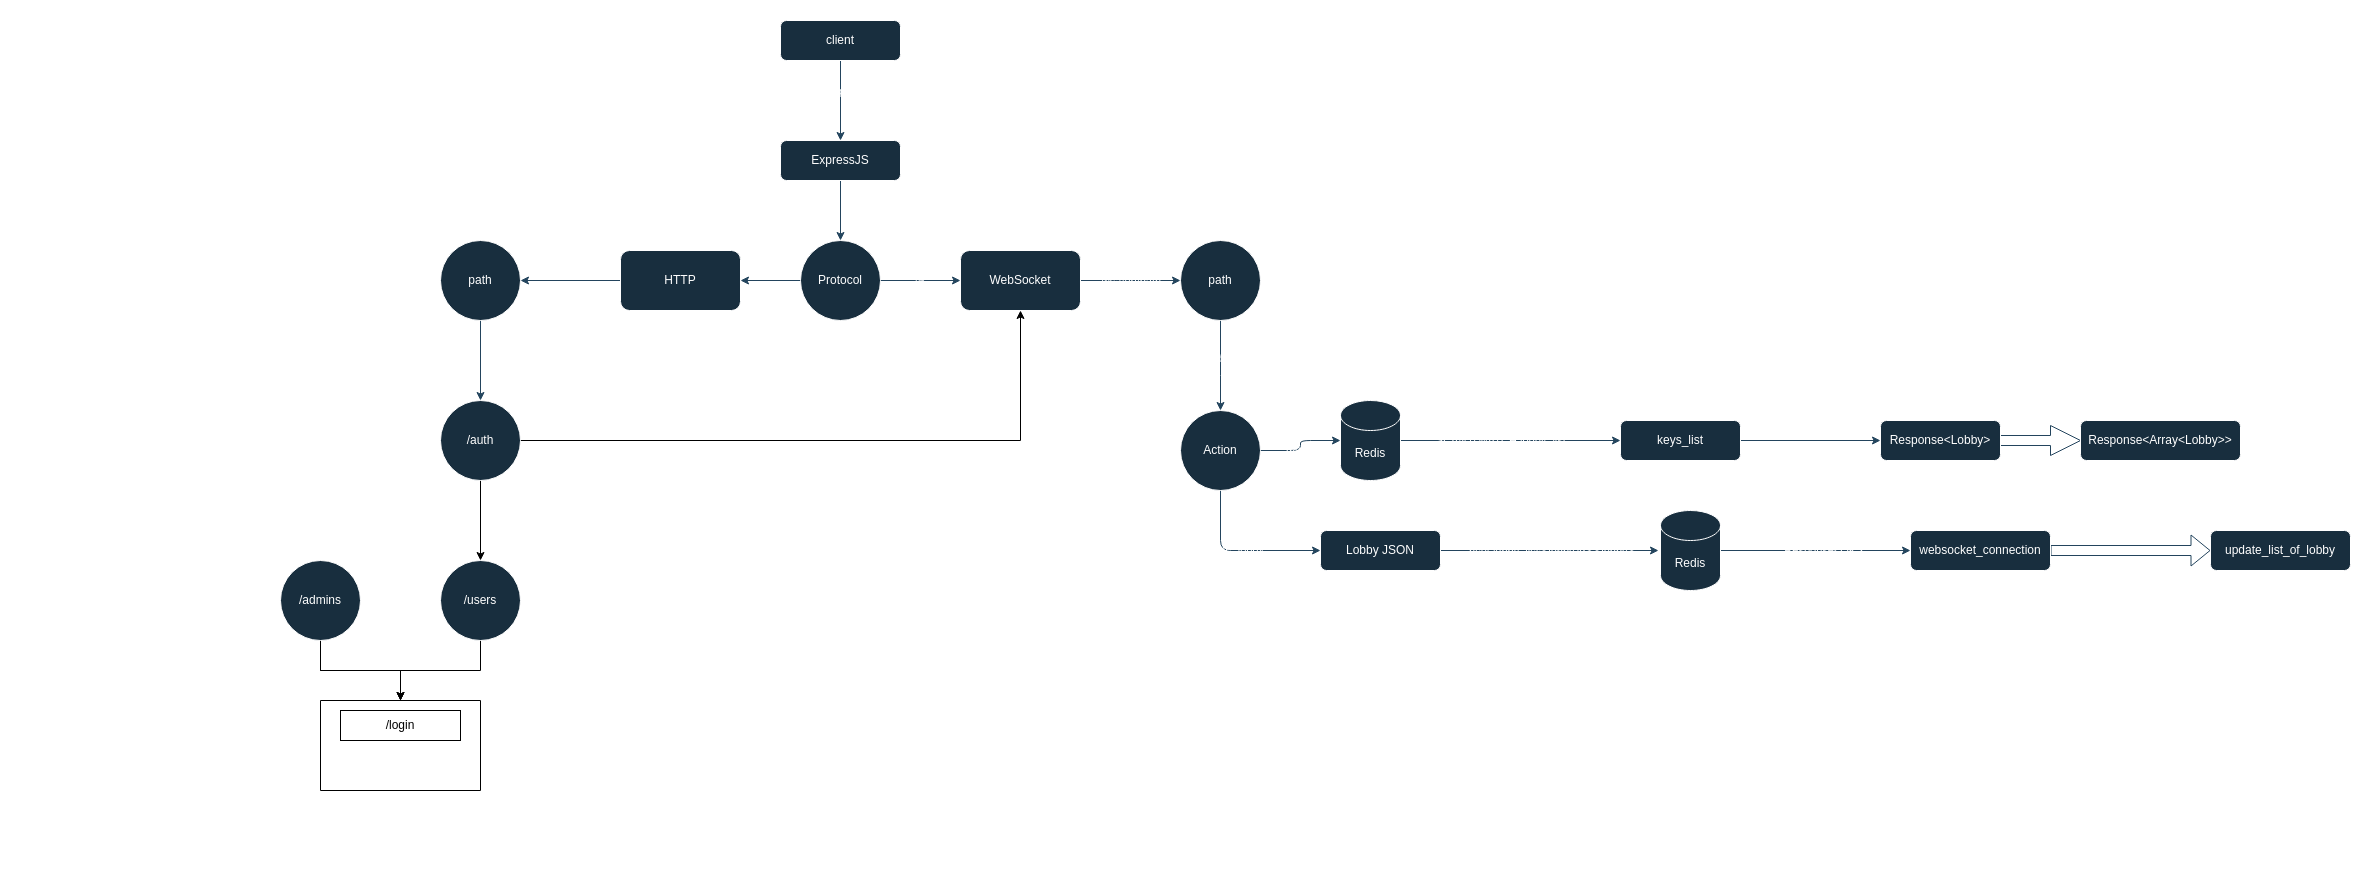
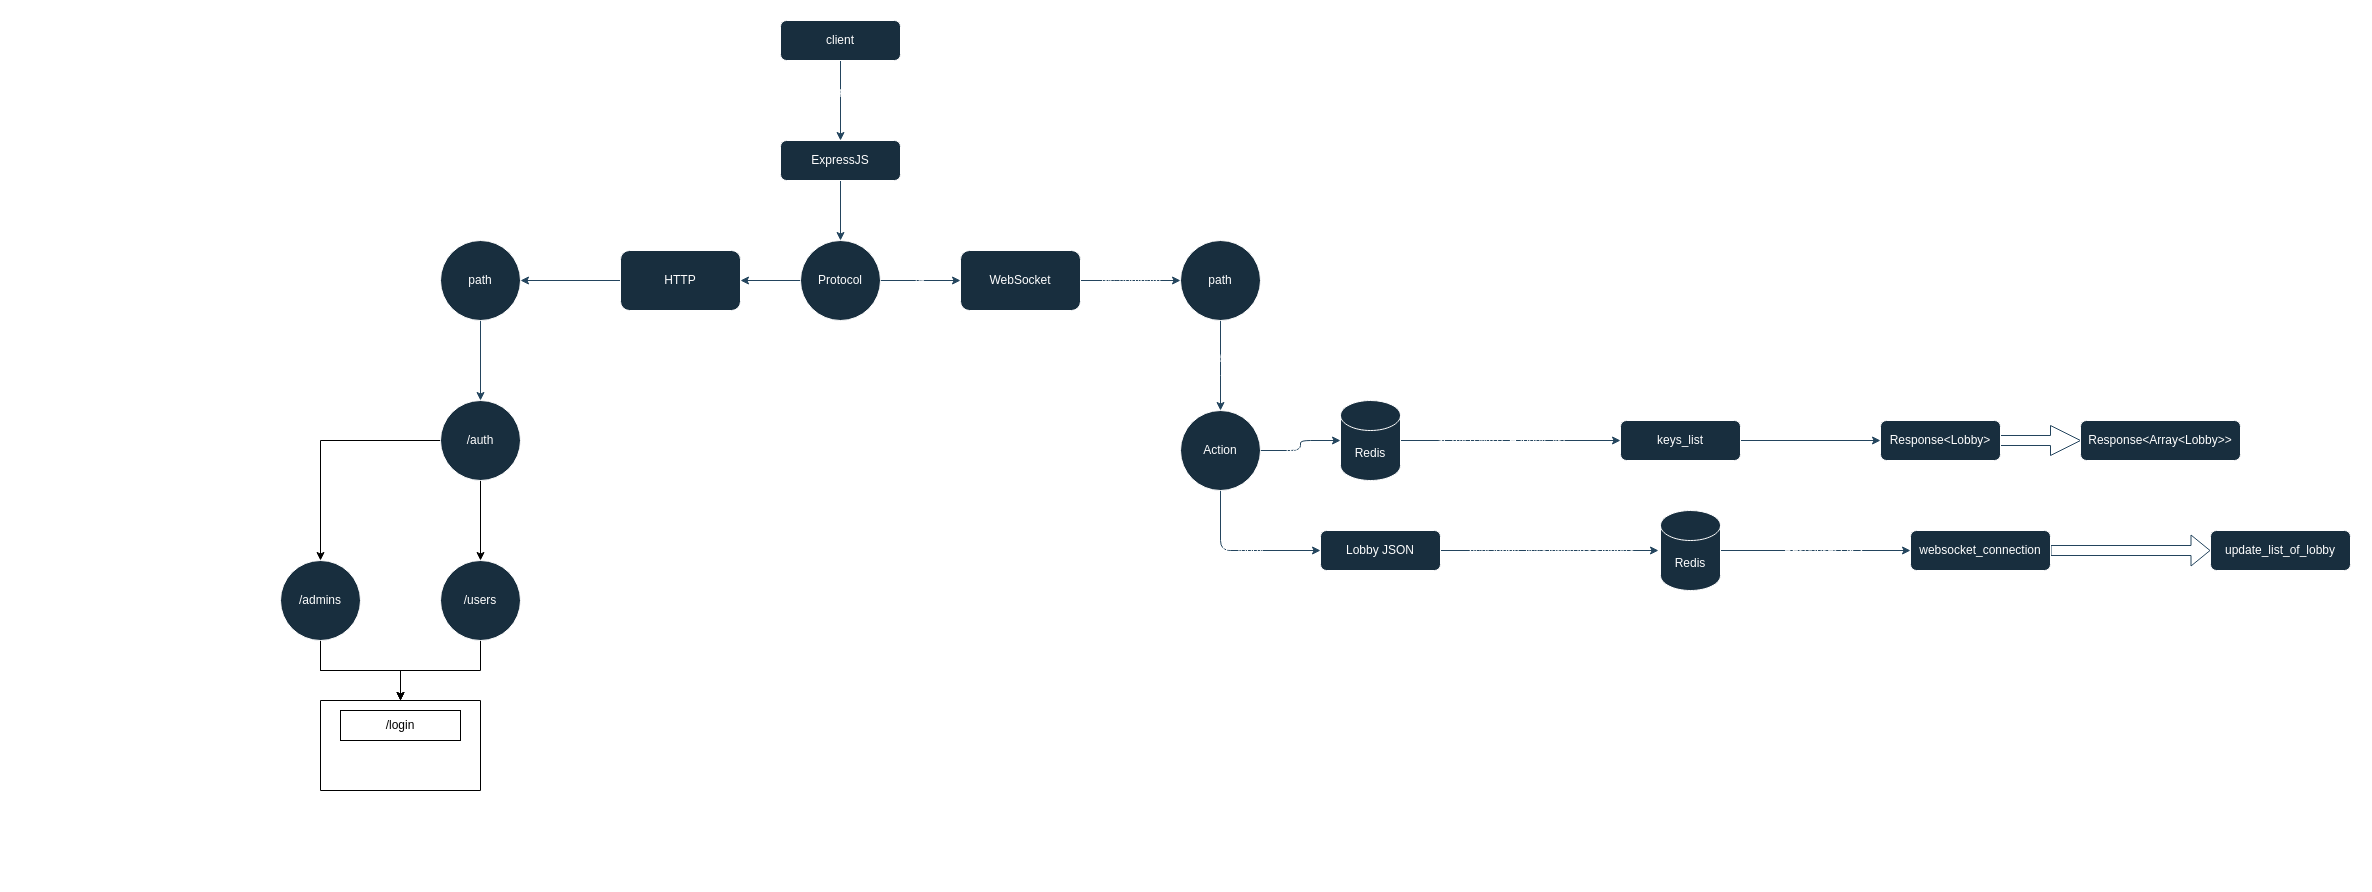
(832, 441) -> (325, 441)
